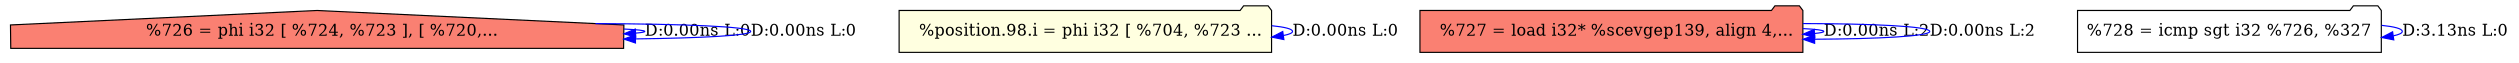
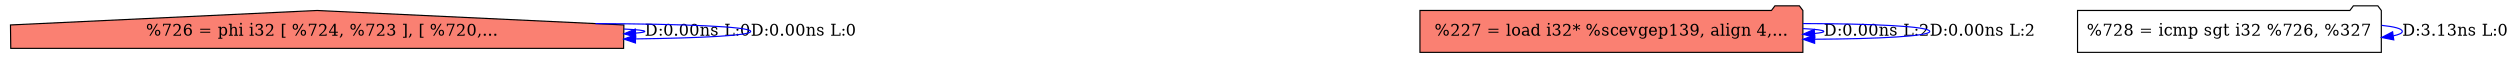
(1085, 31) -> none
(1611, 31) -> (1611, 31)
